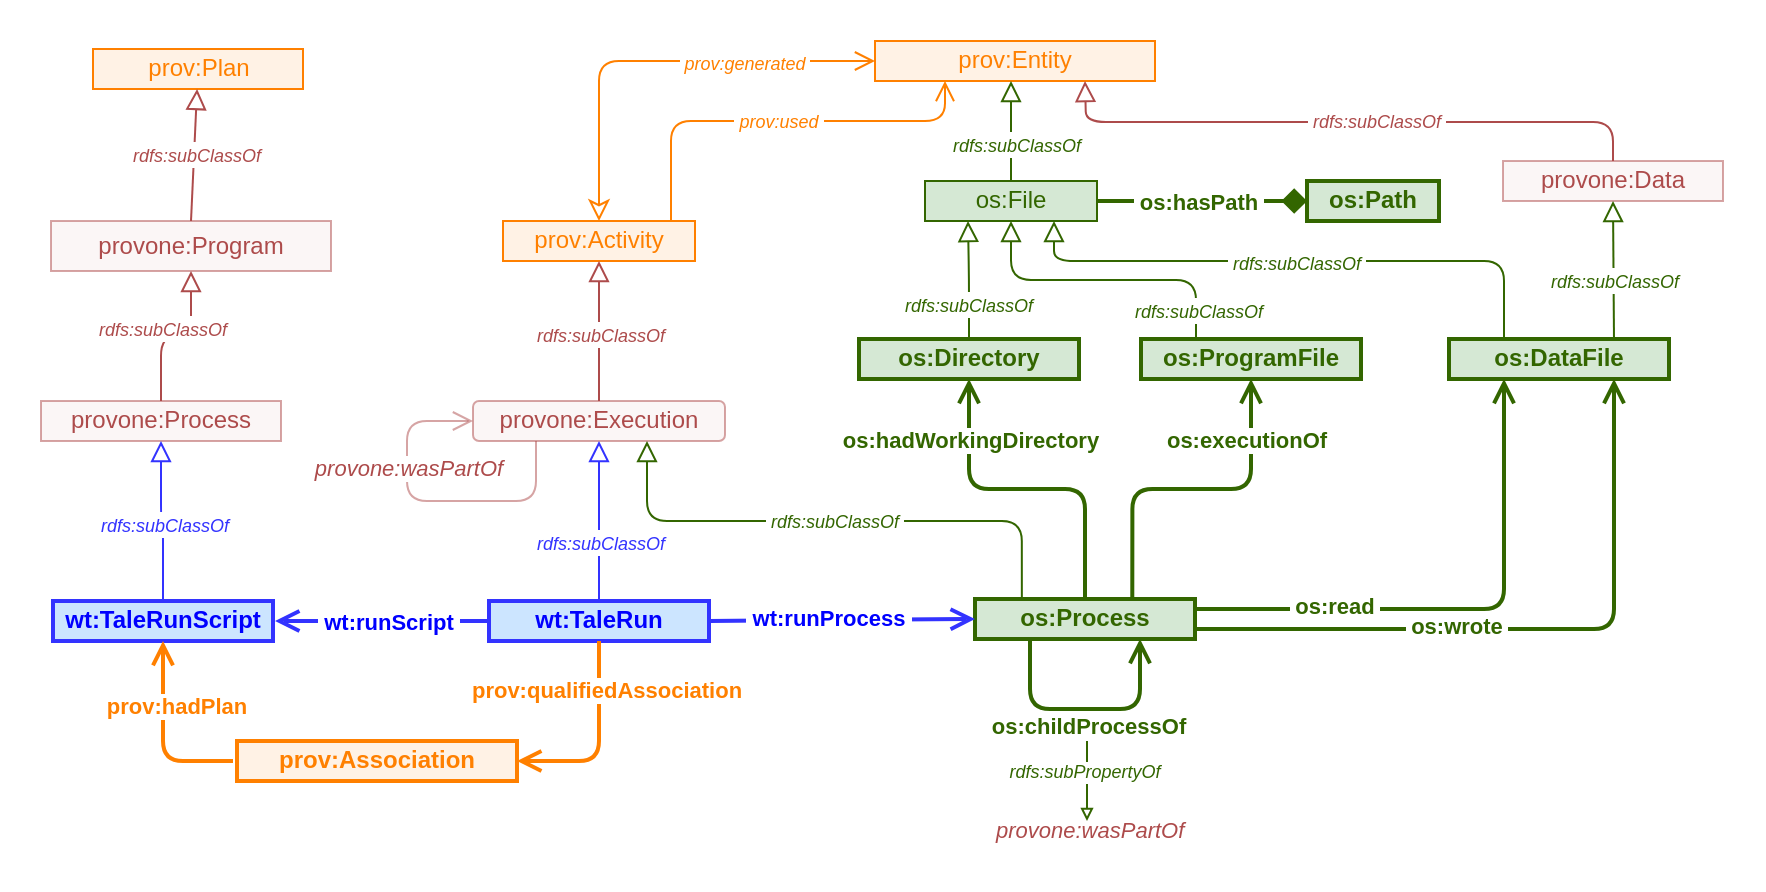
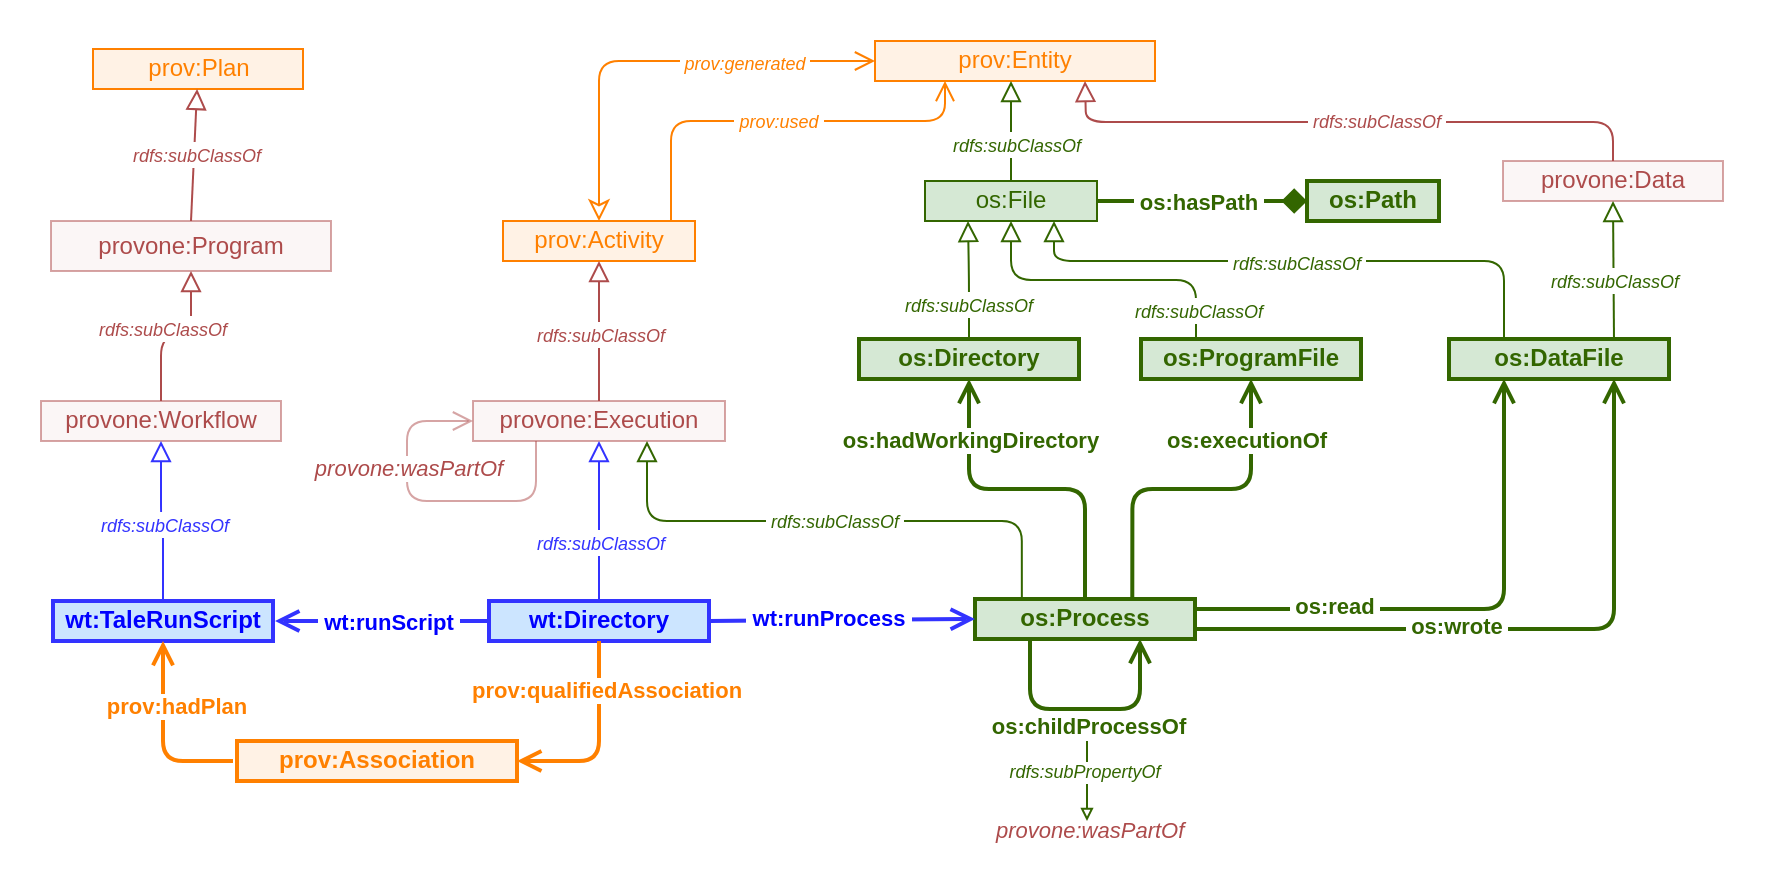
(162, 421) -> (162, 421)
(599, 421) -> (599, 421)
(600, 621) -> (600, 621)
